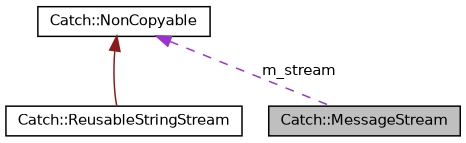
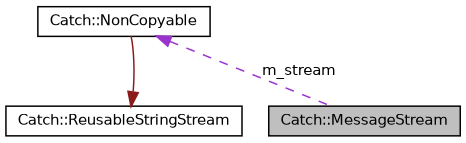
(114, 79) -> (134, 64)
